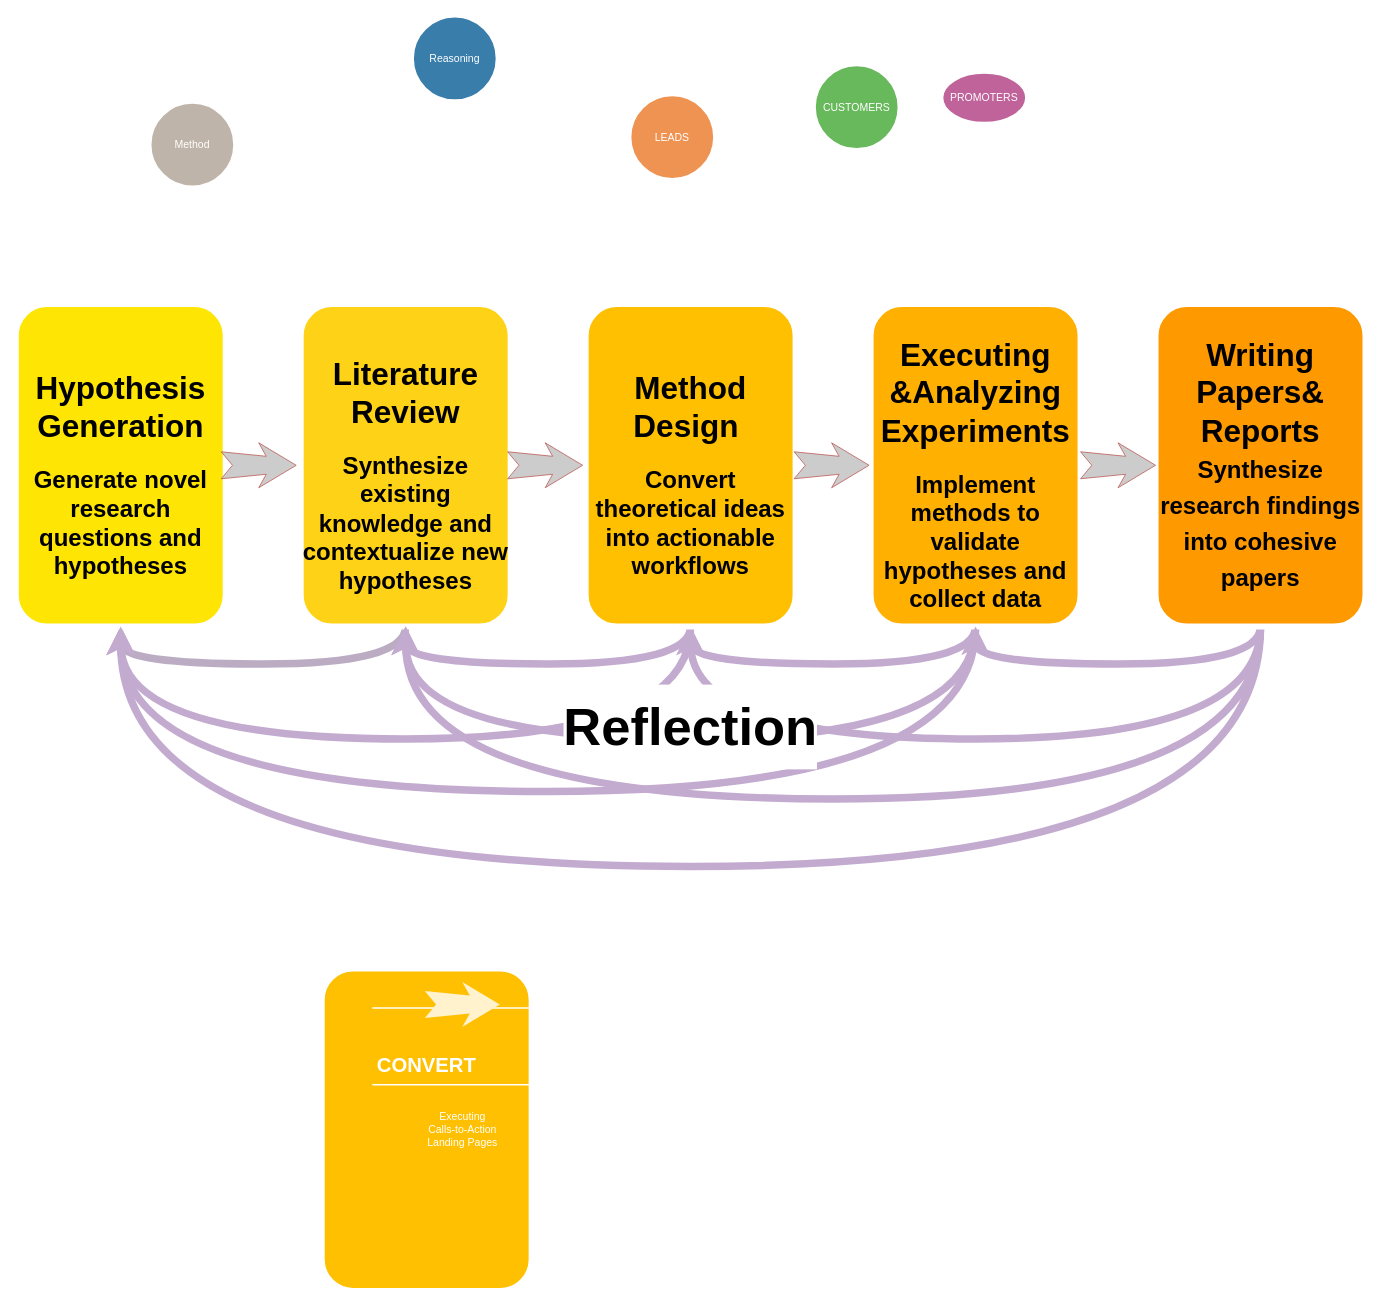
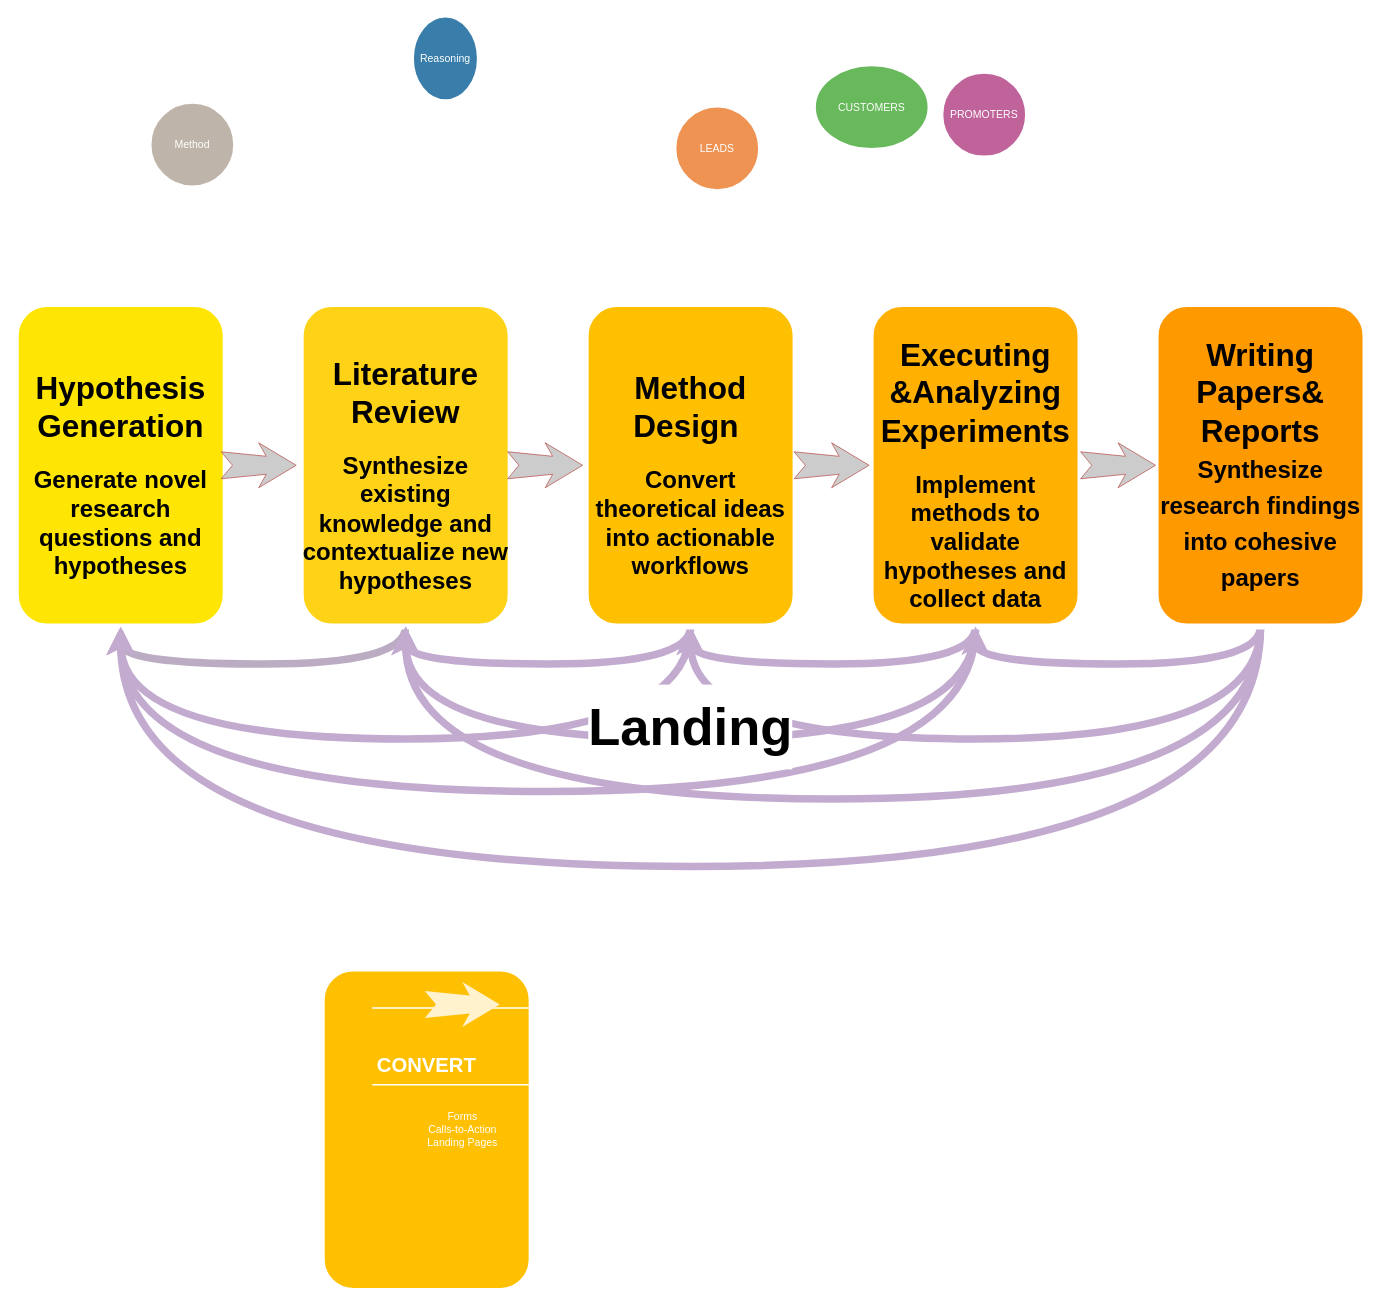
(455, 59) -> (445, 59)
(984, 98) -> (984, 115)
(857, 107) -> (872, 107)
(672, 137) -> (717, 149)
(690, 727) -> (690, 727)
(462, 1130) -> (462, 1130)
